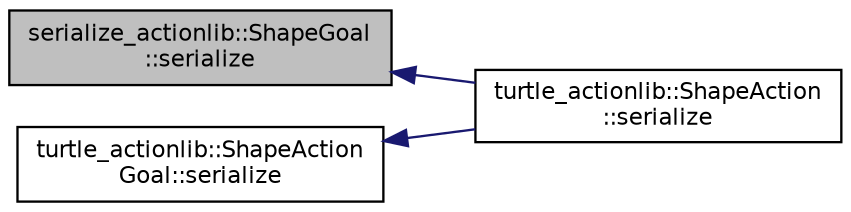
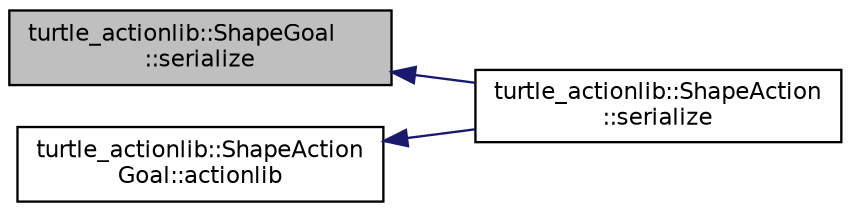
(200, 48) -> (200, 48)
(200, 164) -> (200, 164)
